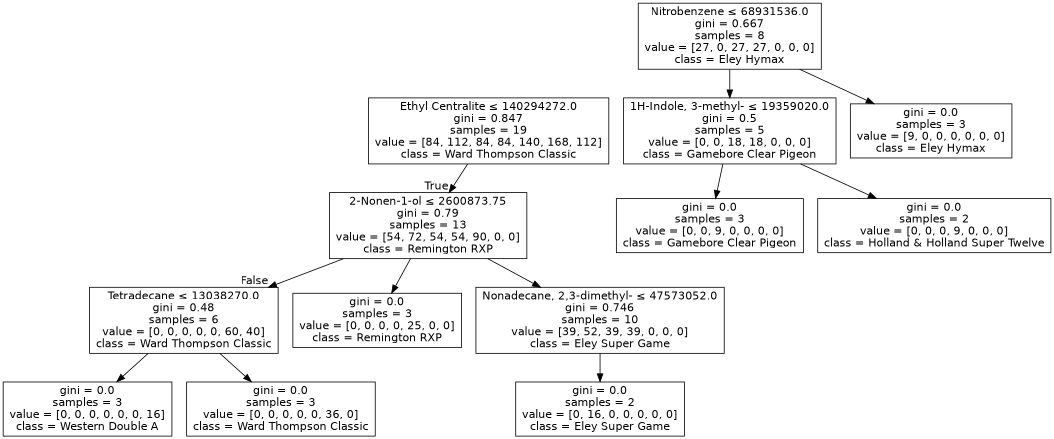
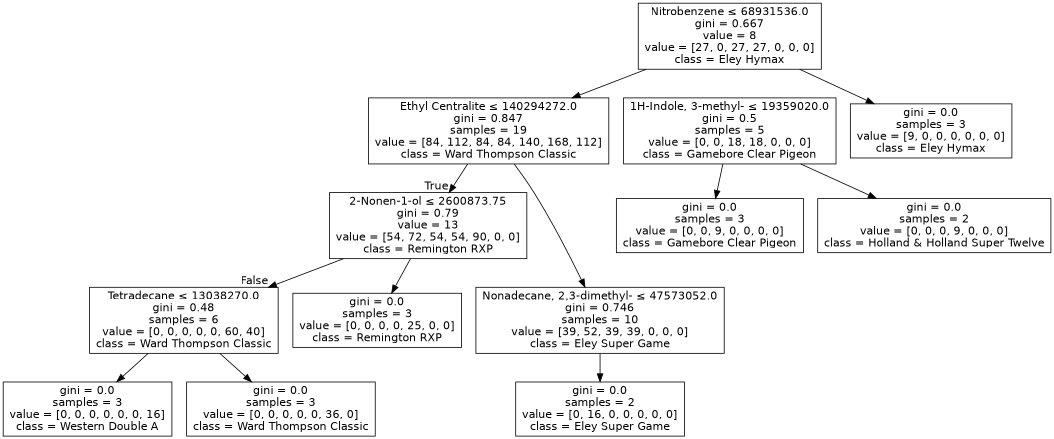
(730, 36) -> (730, 36)
(730, 79) -> (613, 82)
(428, 225) -> (428, 225)
(511, 271) -> (550, 221)
